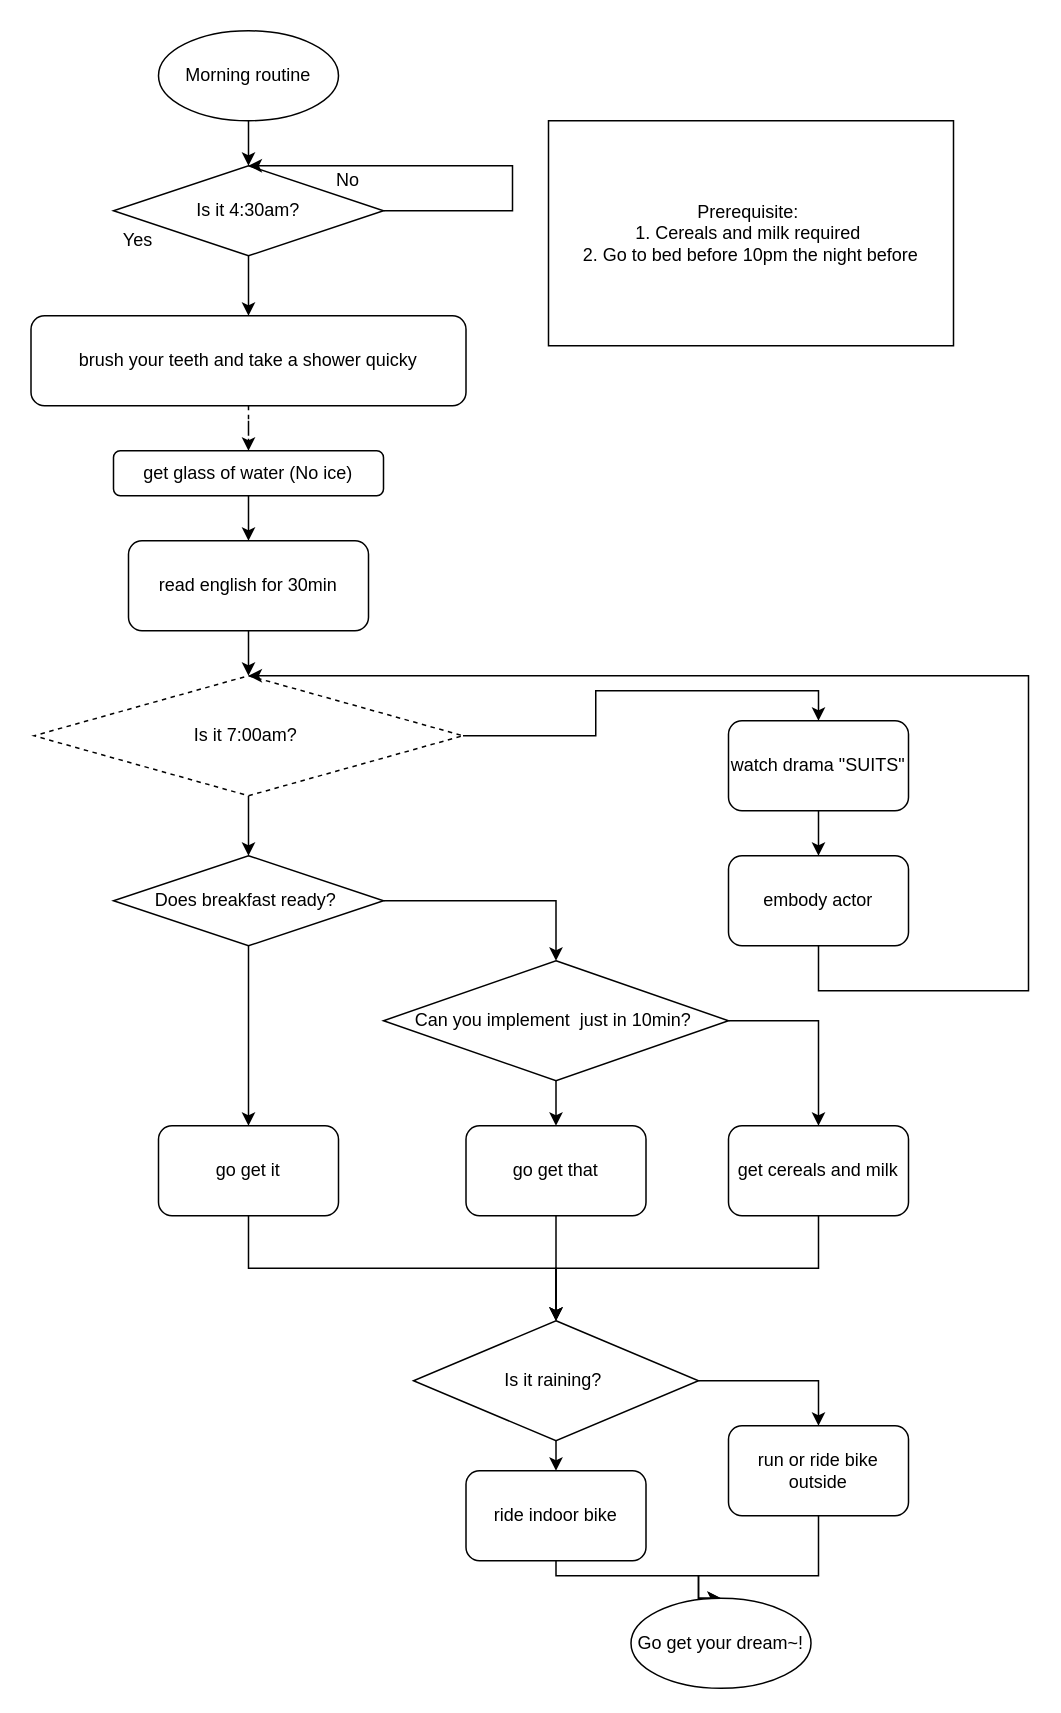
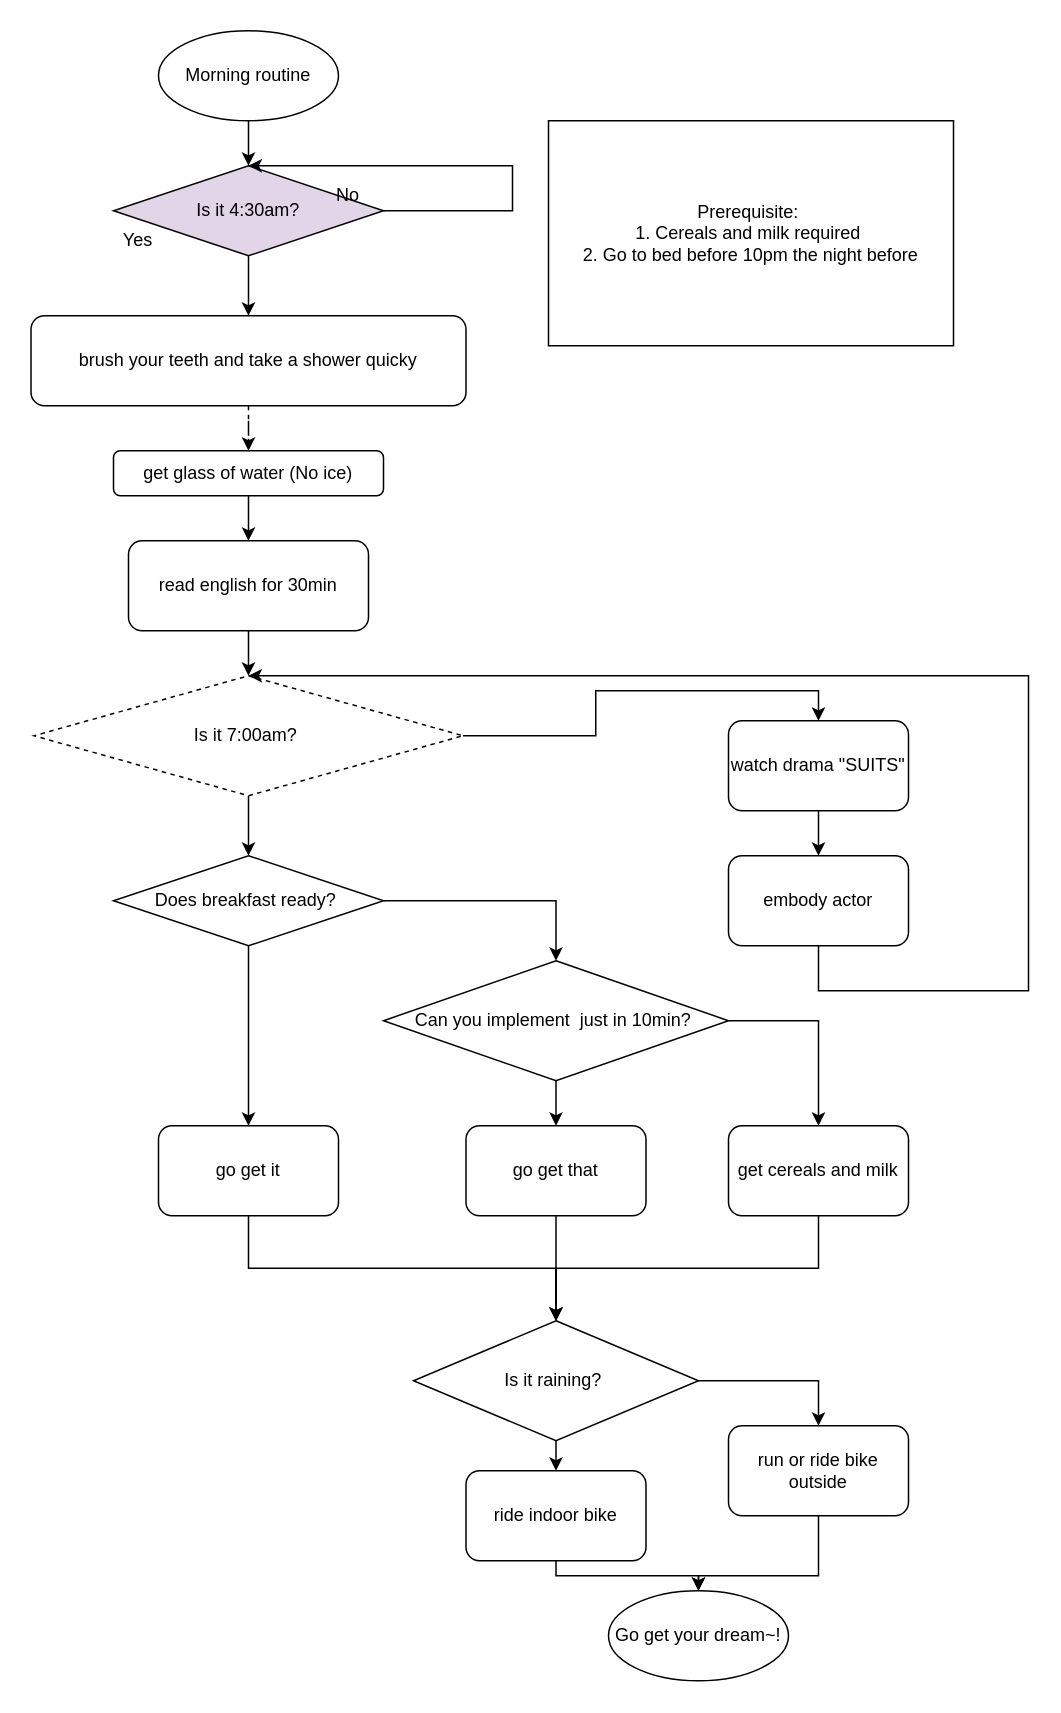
(347, 181) -> (347, 196)
(248, 211) -> (248, 211)
(721, 1643) -> (698, 1636)
